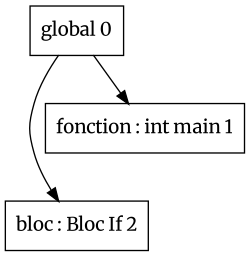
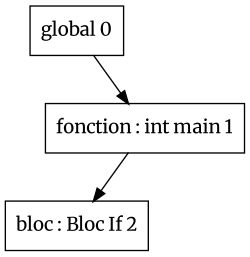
(30, 121) -> (115, 172)
